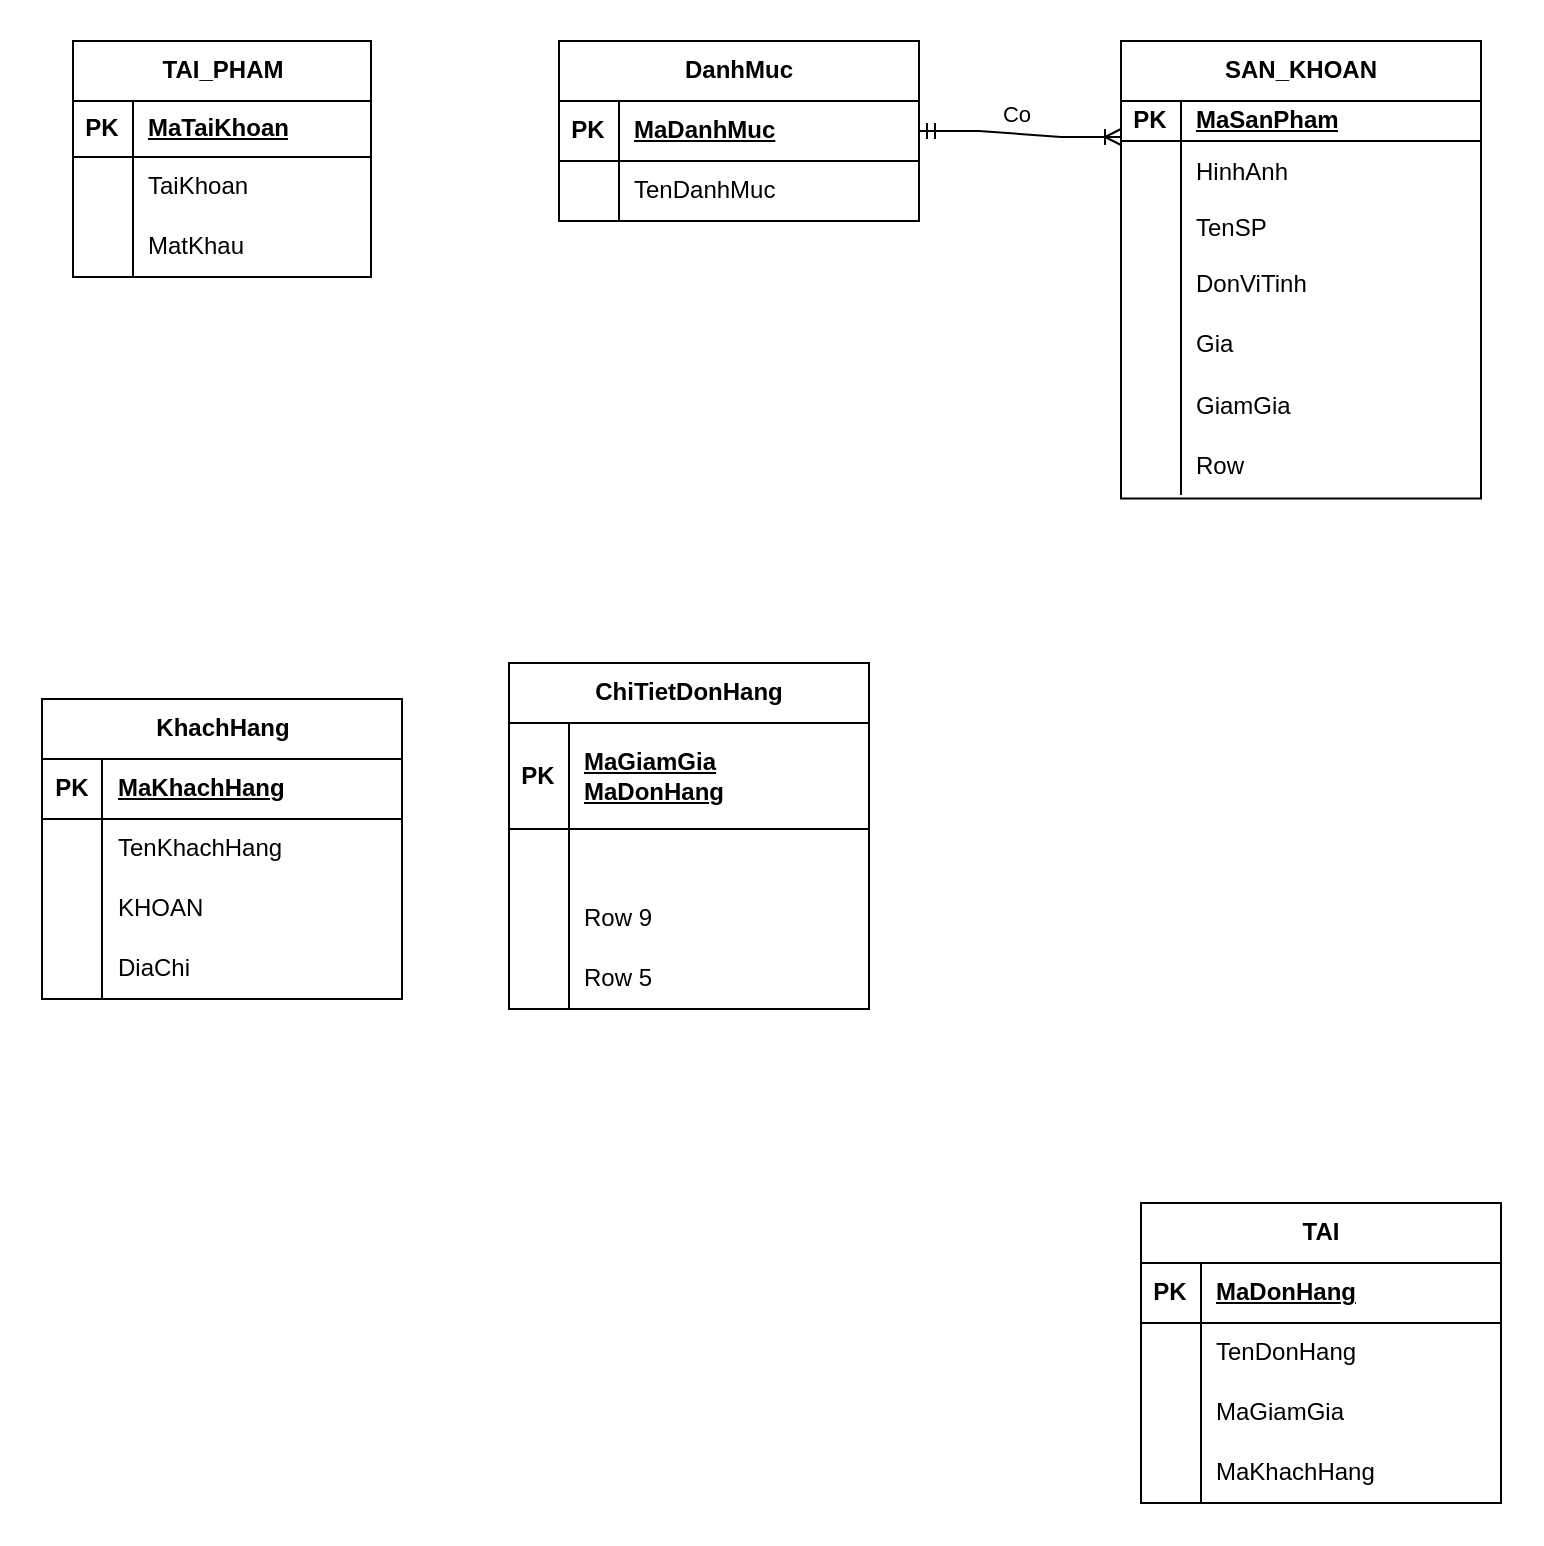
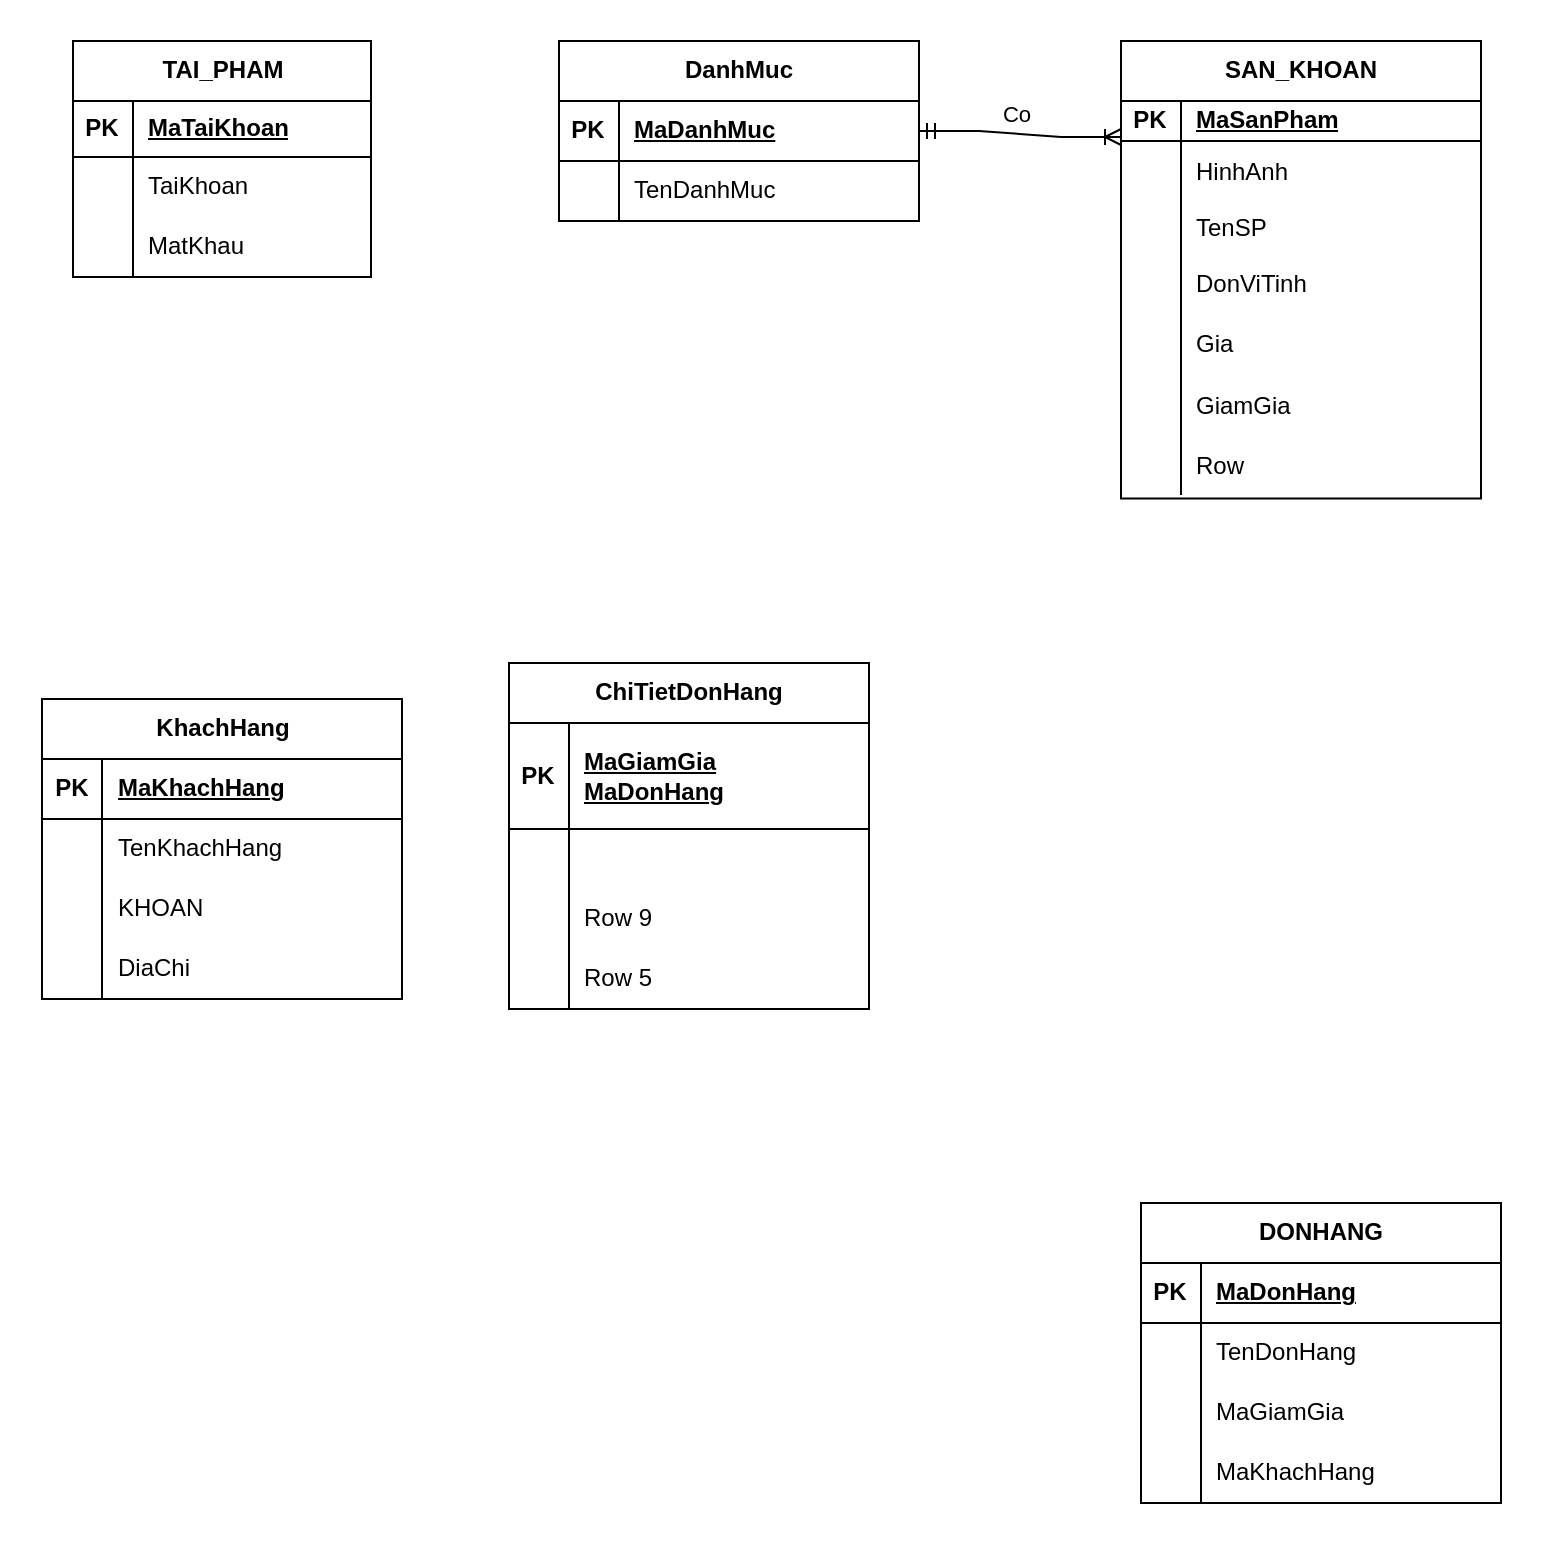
(1322, 1233) -> (1322, 1233)
